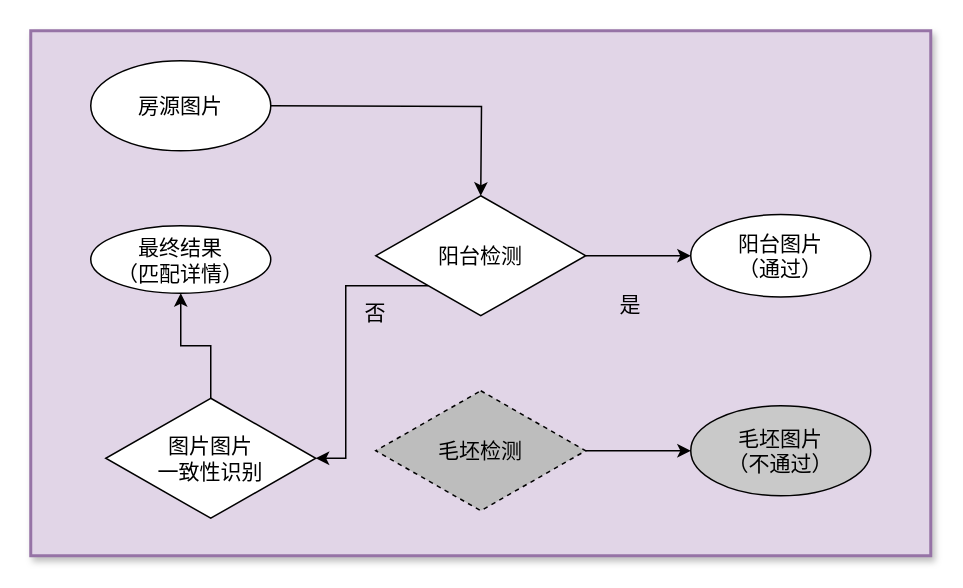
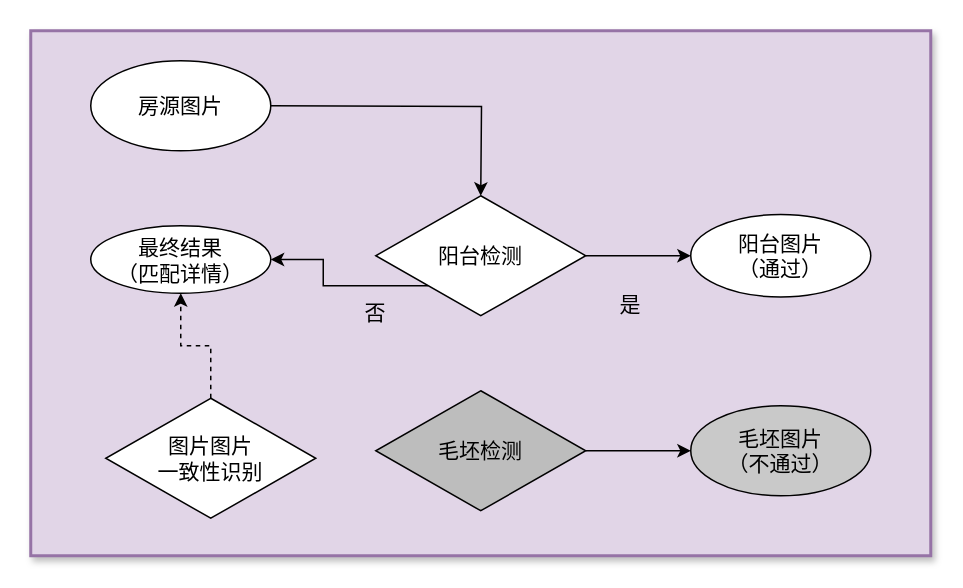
(200, 346) -> (200, 346)
(346, 381) -> (323, 265)
(481, 451) -> (481, 451)
